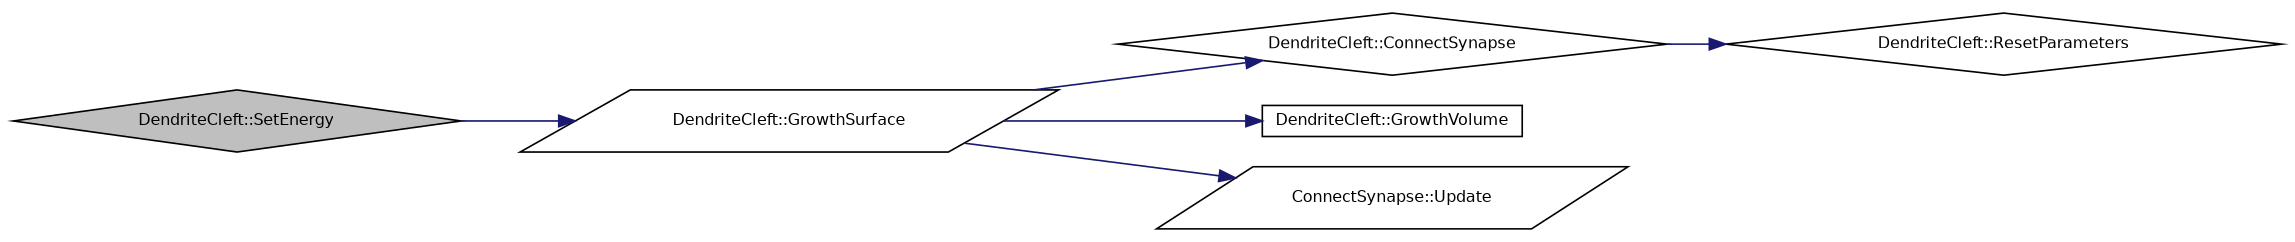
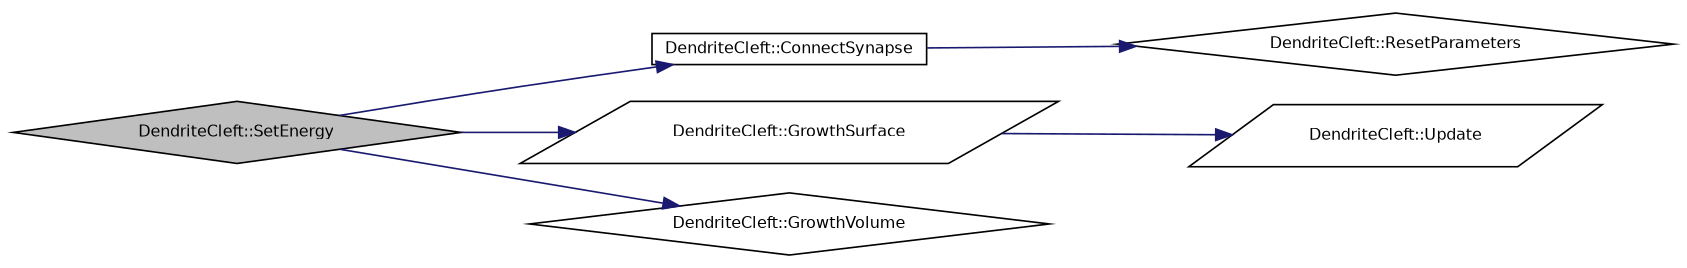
(1392, 44) -> (789, 49)
(1140, 76) -> (498, 90)
(1125, 121) -> (501, 176)
(1392, 121) -> (789, 224)
(1392, 198) -> (1396, 136)
